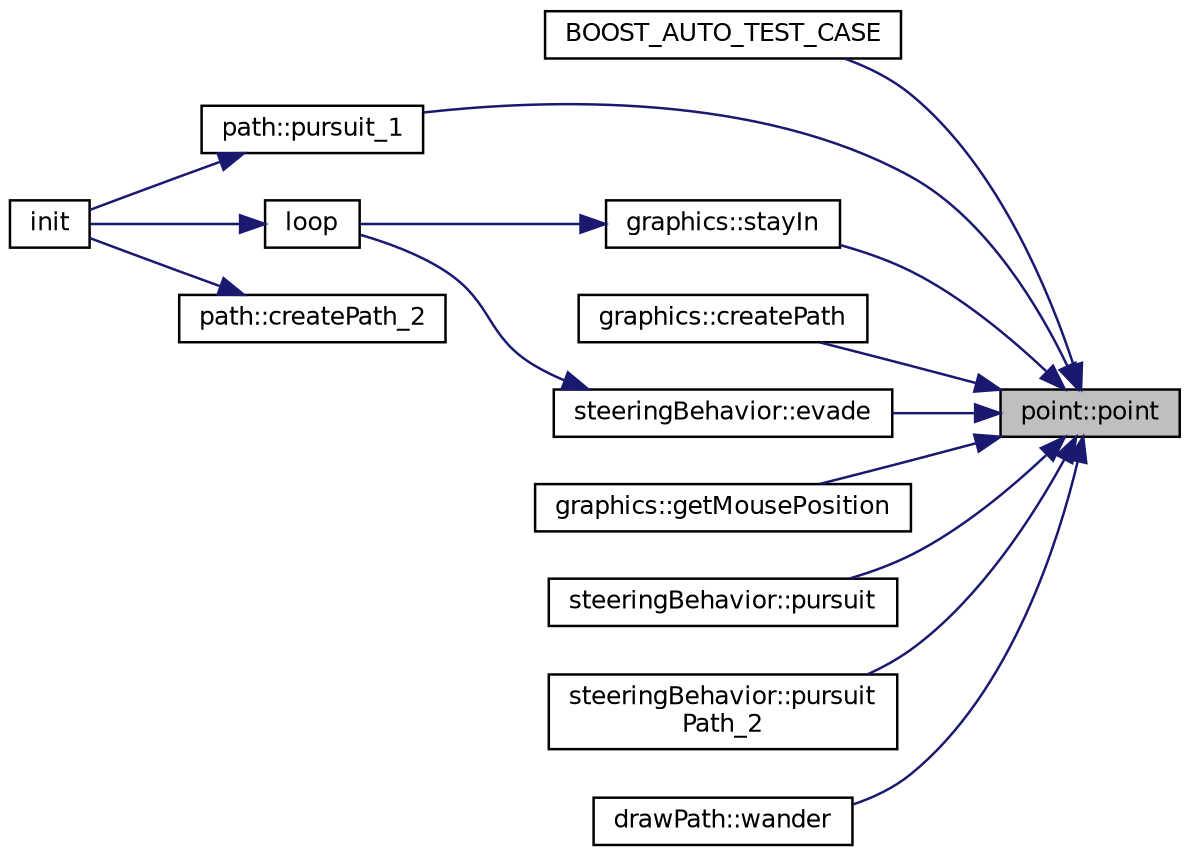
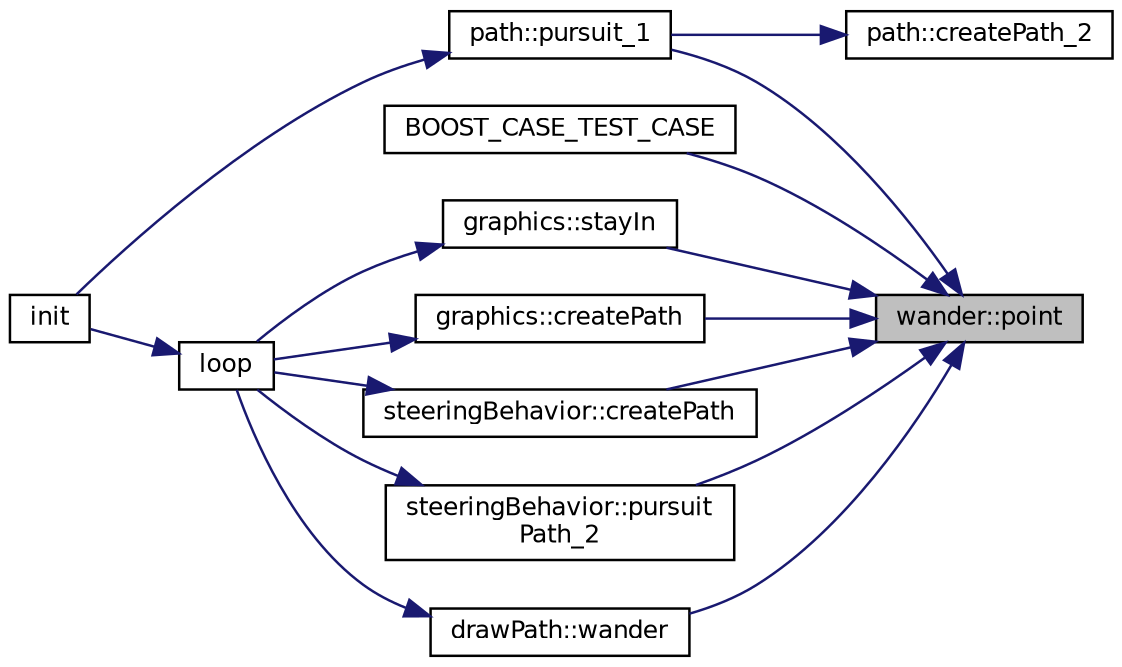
(723, 35) -> (560, 129)
(155, 262) -> (746, 35)
none -> (332, 351)
(723, 413) -> (560, 413)
(1090, 413) -> (979, 319)
none -> (325, 438)
(723, 508) -> none
none -> (300, 517)
(723, 602) -> none
